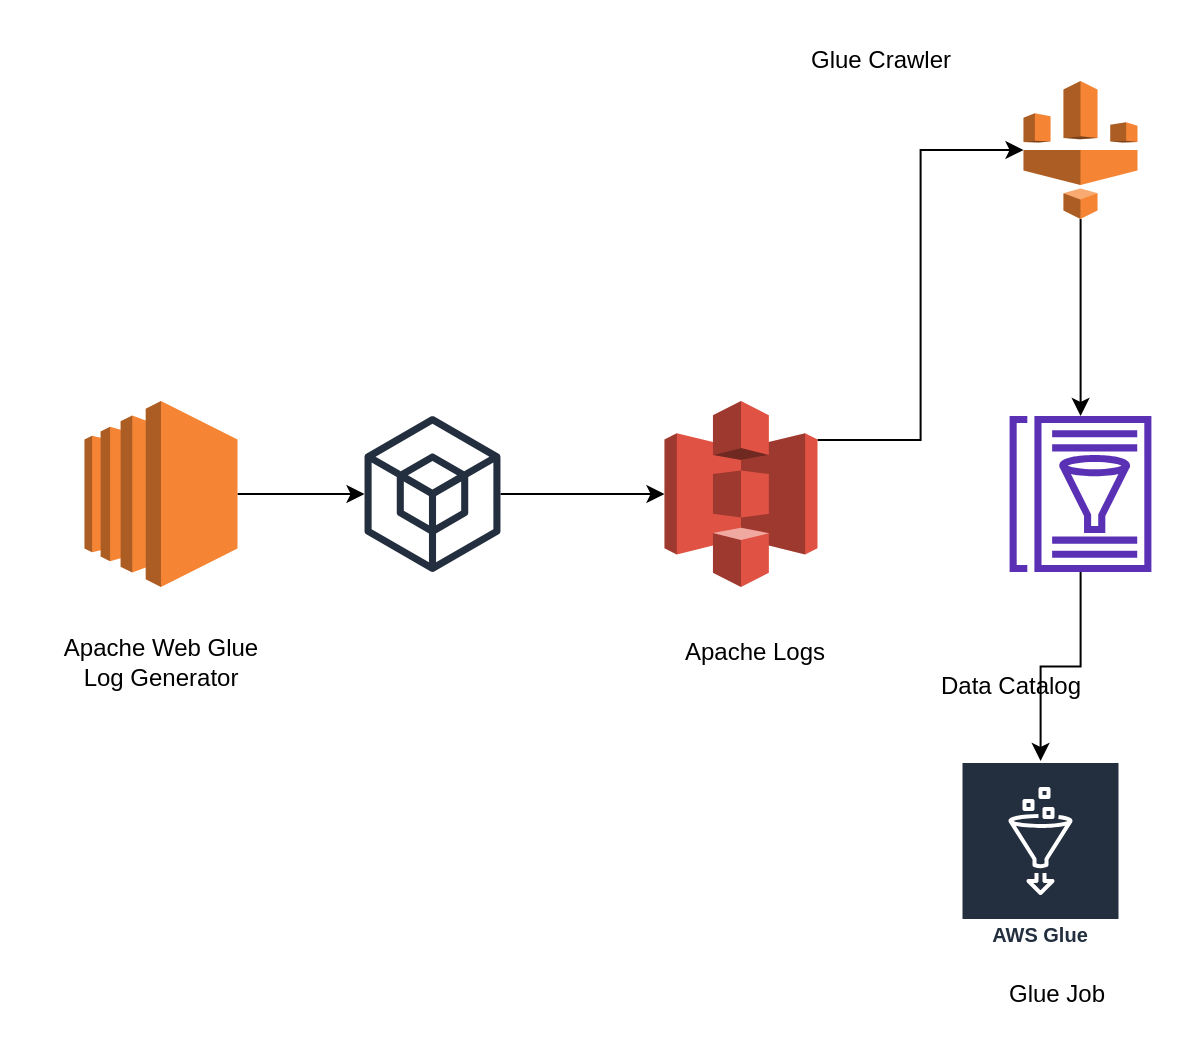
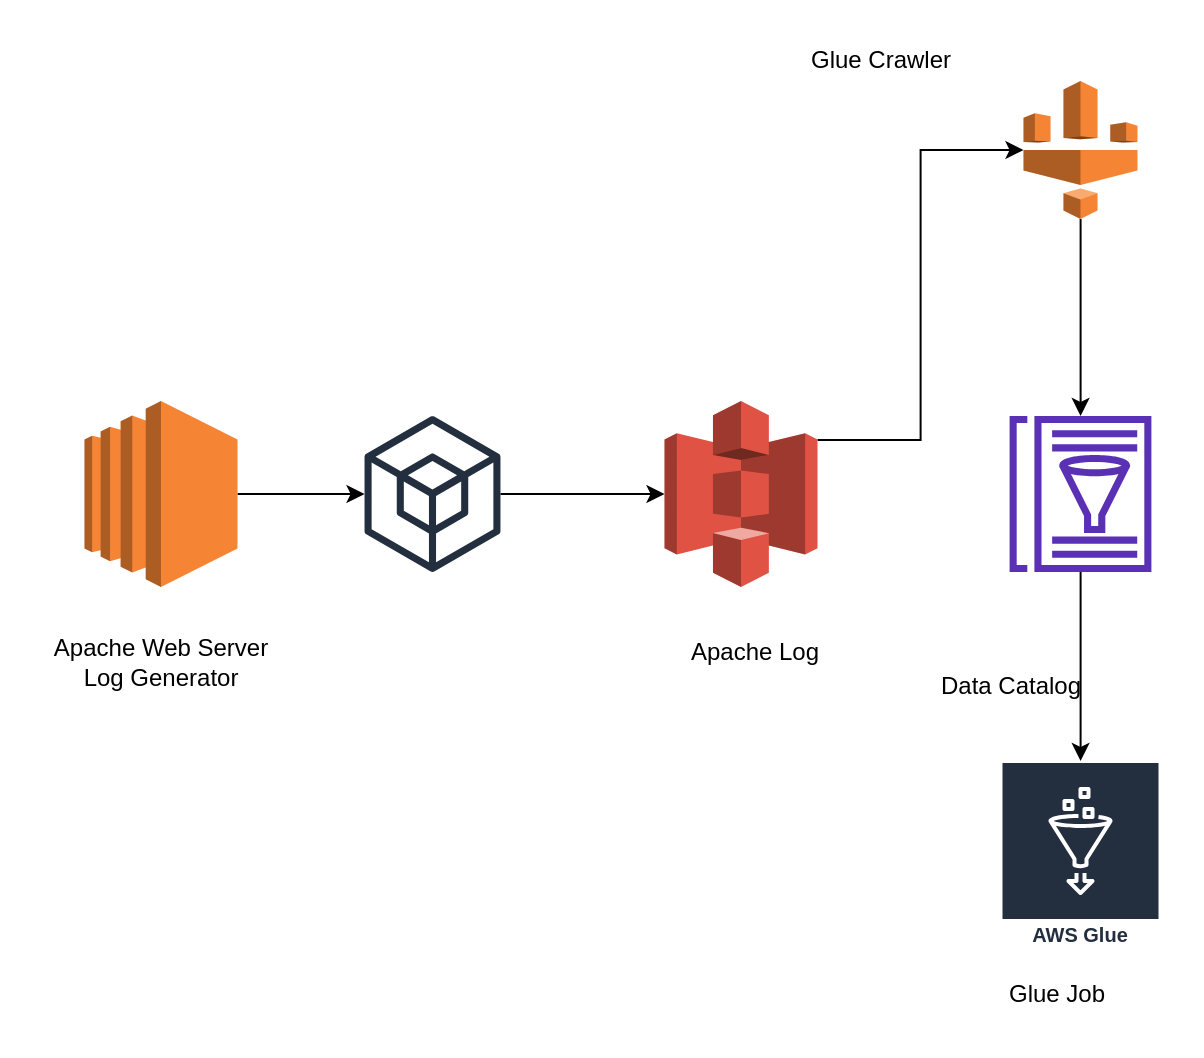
(756, 653) -> (756, 653)
(162, 663) -> (162, 663)
(1041, 858) -> (1081, 858)
